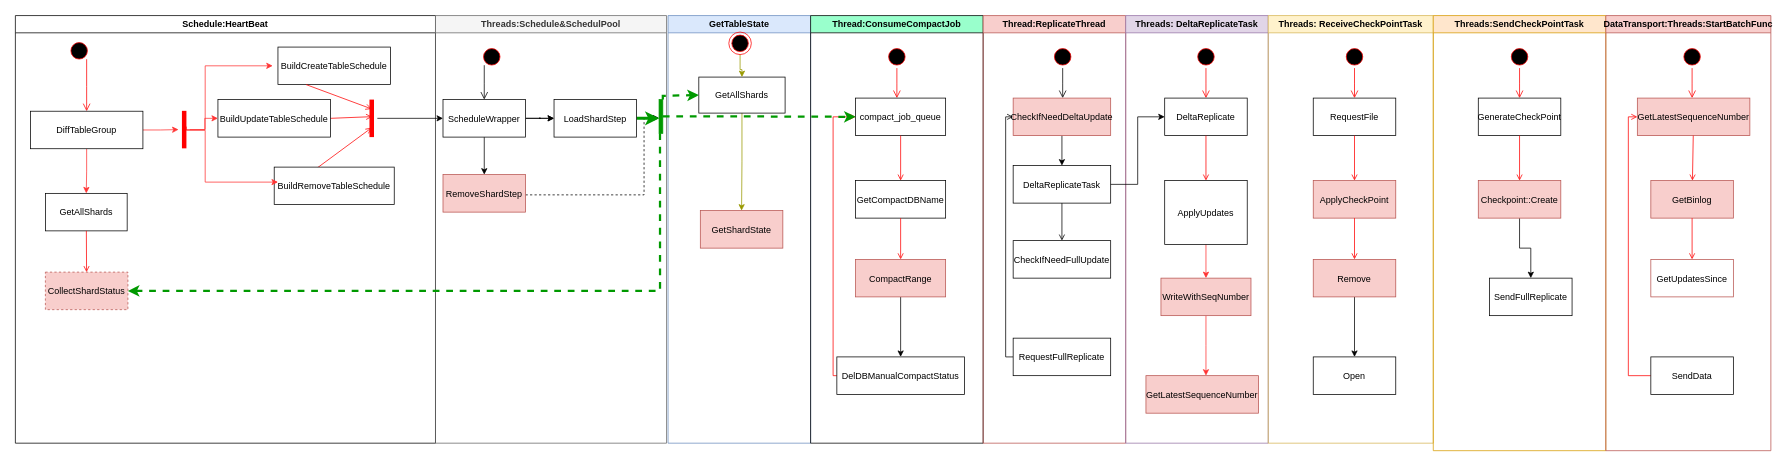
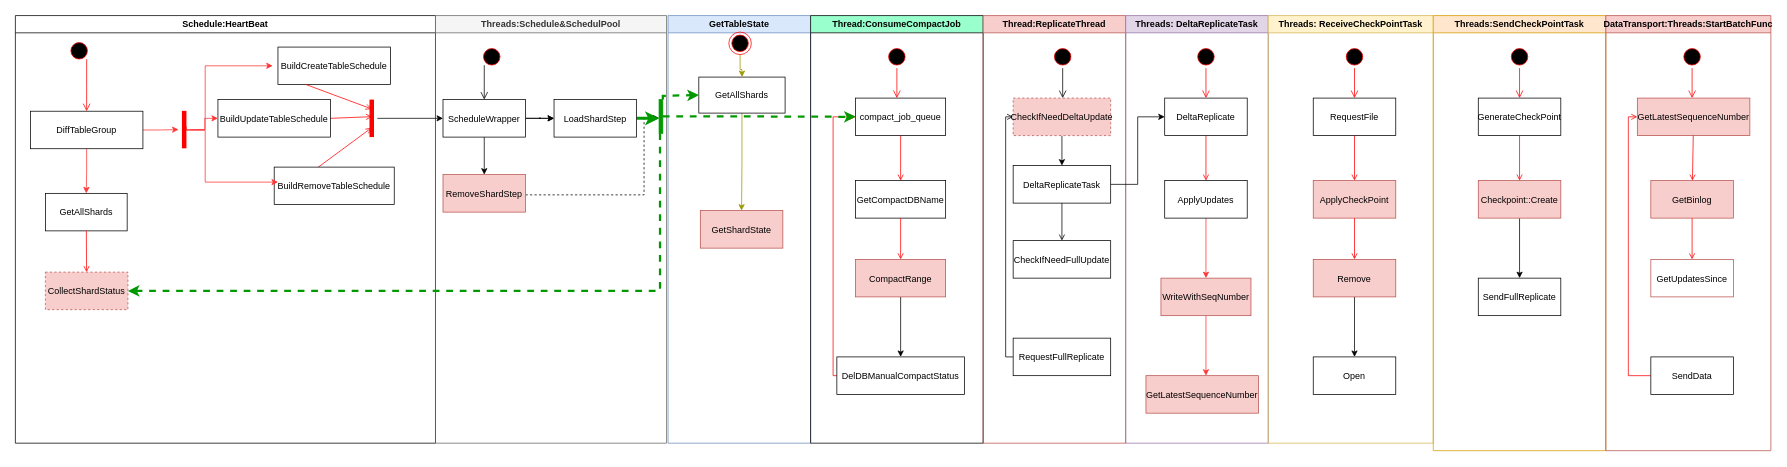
(1062, 117) -> (1062, 117)
(1206, 212) -> (1206, 199)
(1530, 297) -> (1519, 297)
